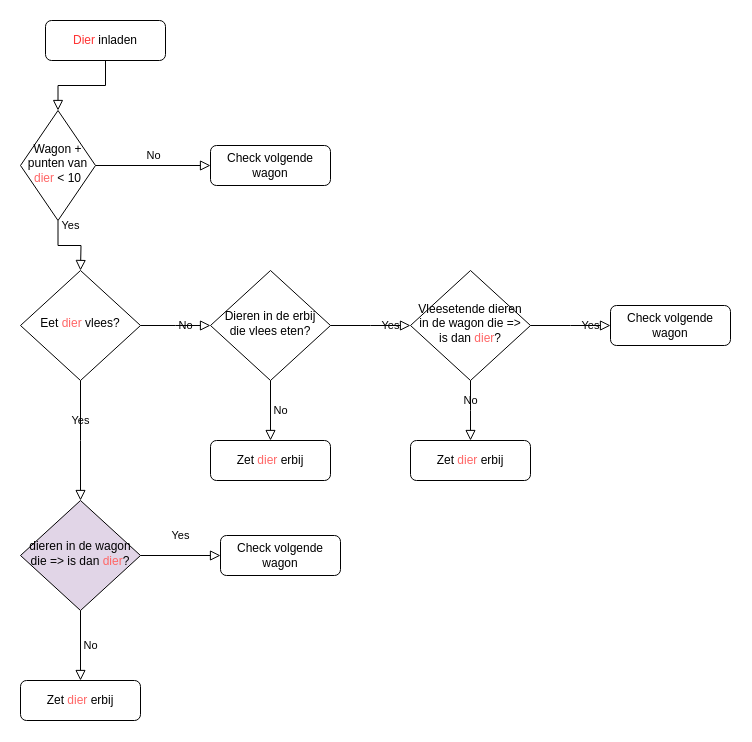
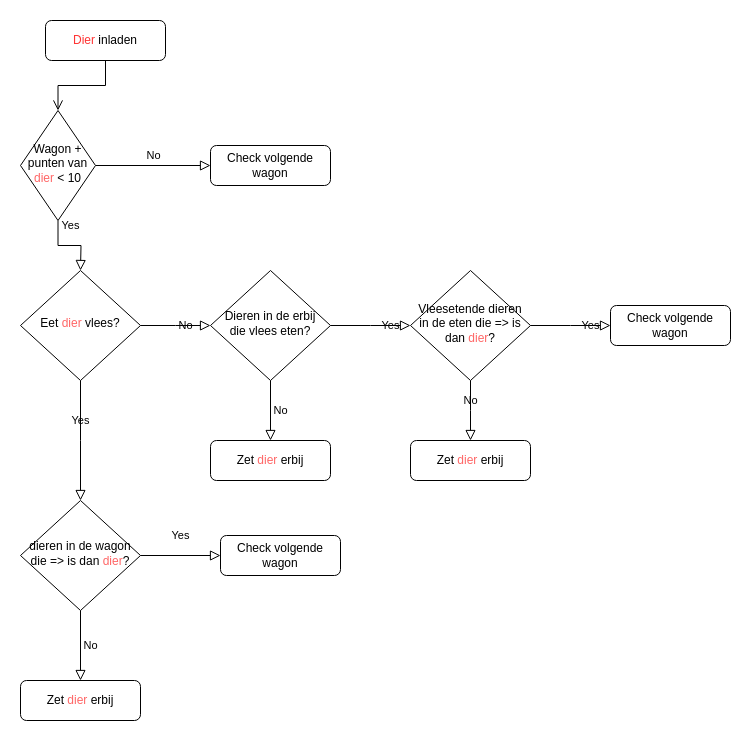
(58, 99) -> (58, 103)
(471, 324) -> (471, 324)
(81, 556) -> (81, 556)
